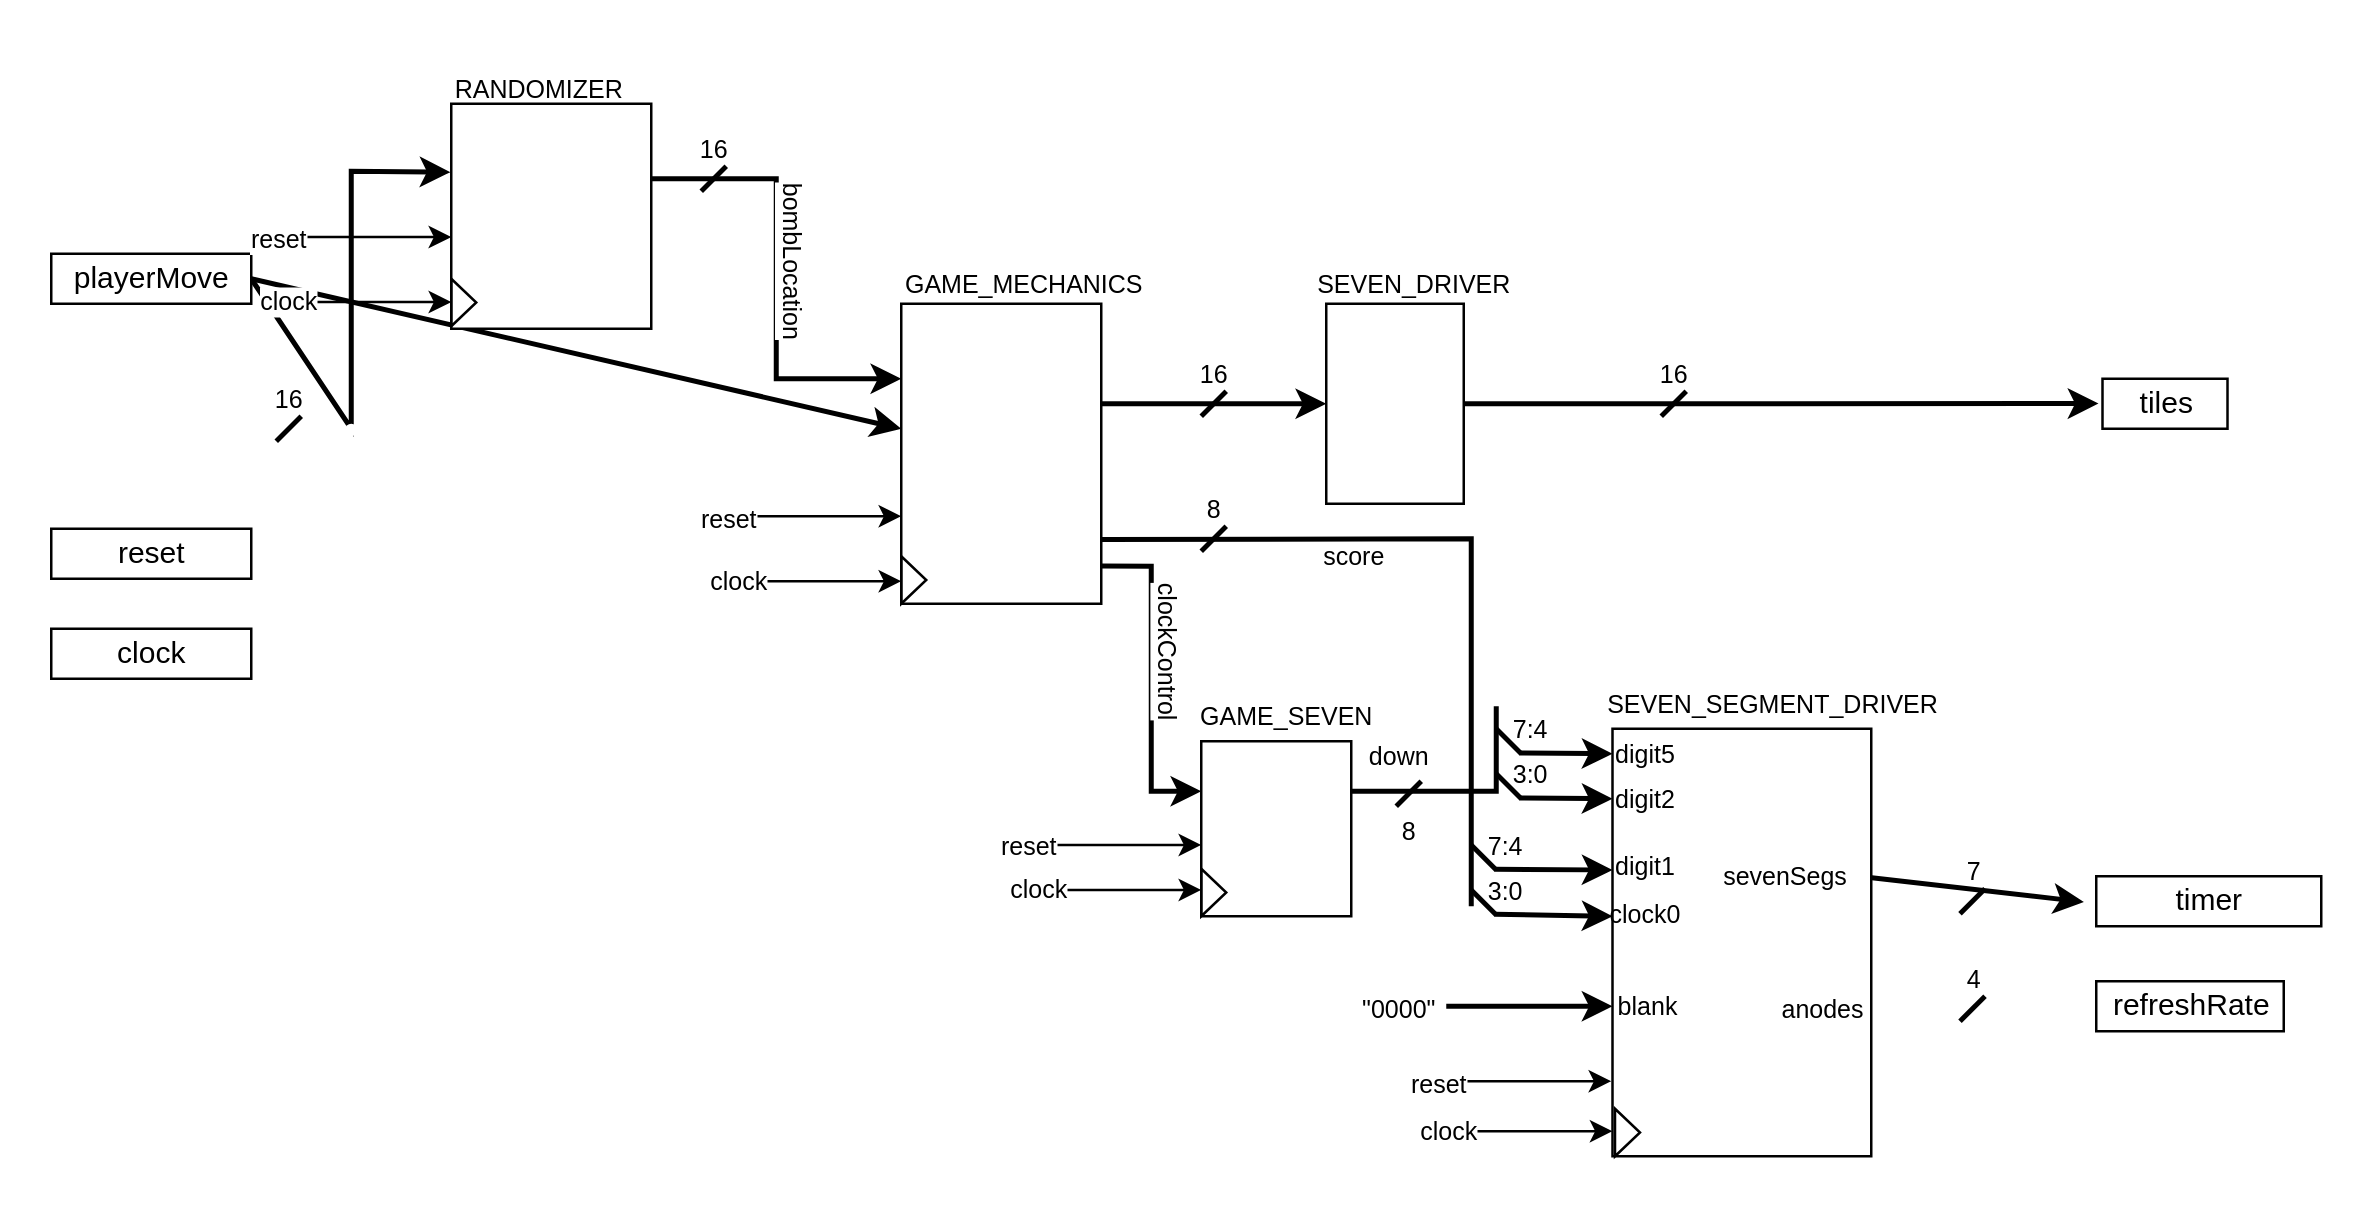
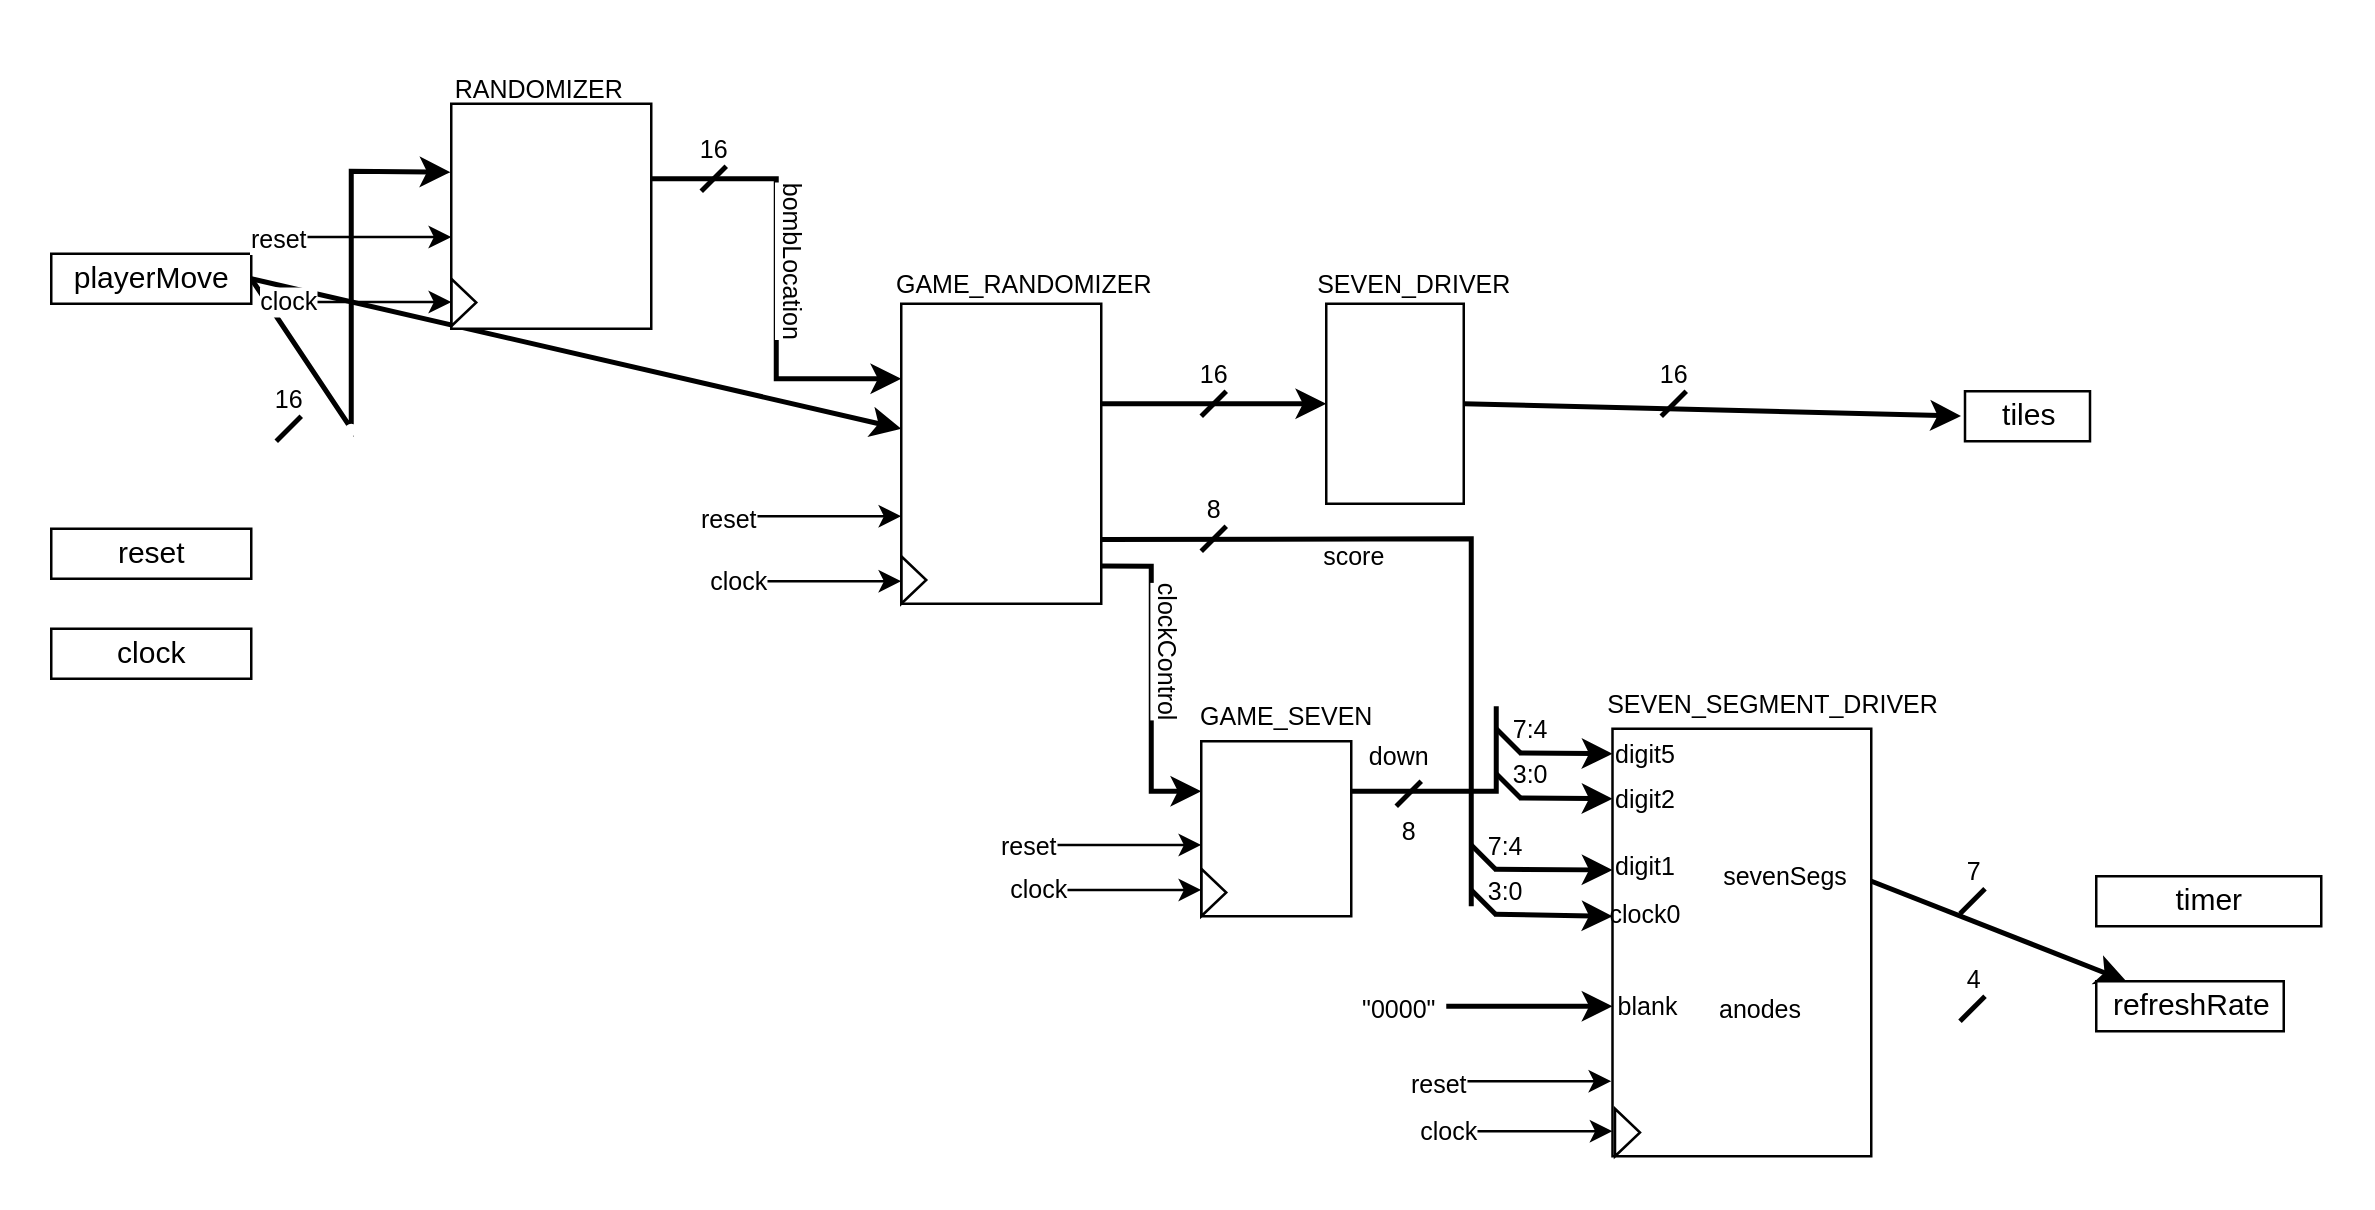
(1025, 284) -> (1025, 284)
(2165, 404) -> (2028, 416)
(1923, 884) -> (1989, 927)
(1824, 1008) -> (1761, 1008)
